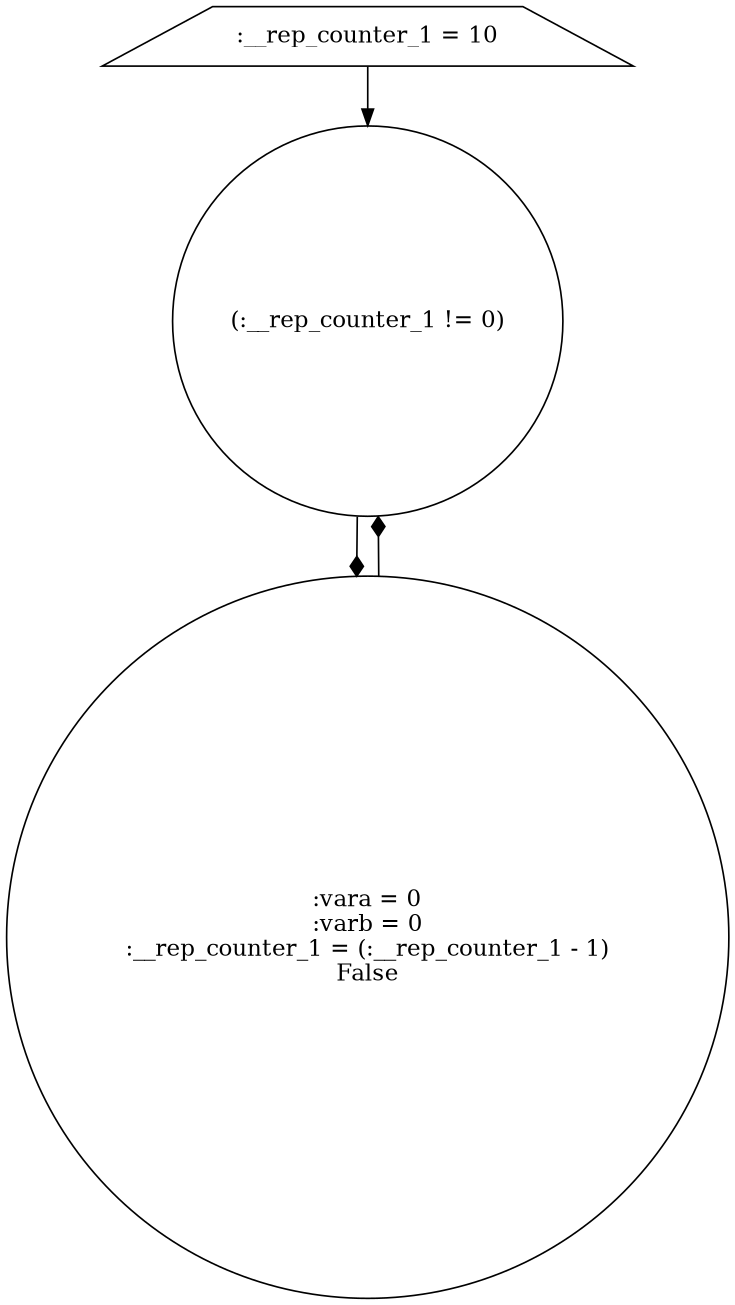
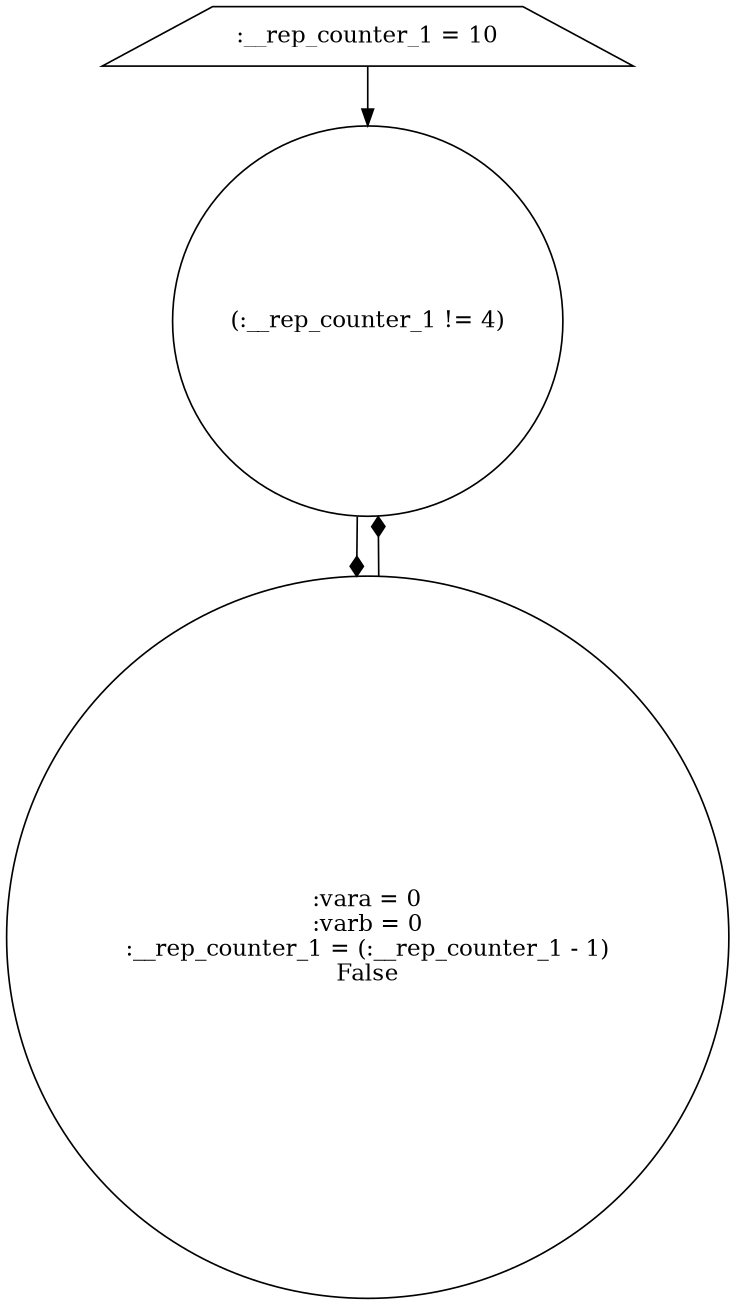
(368, 321) -> (368, 321)
